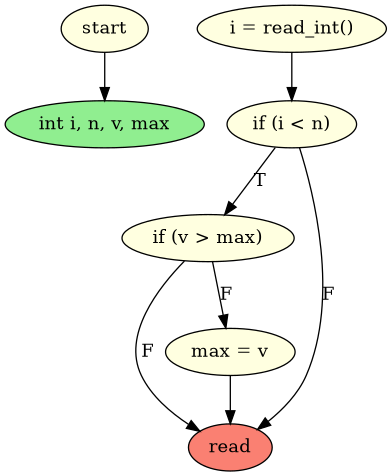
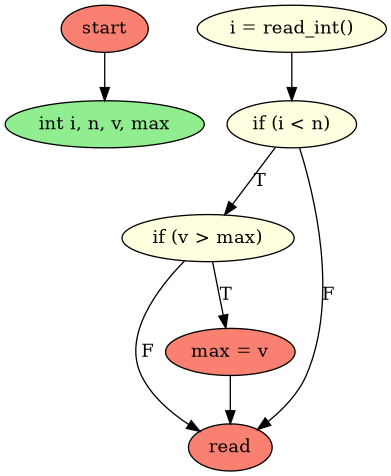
(105, 29) -> (105, 29)
(226, 295) -> (226, 295)
(230, 352) -> (230, 352)
